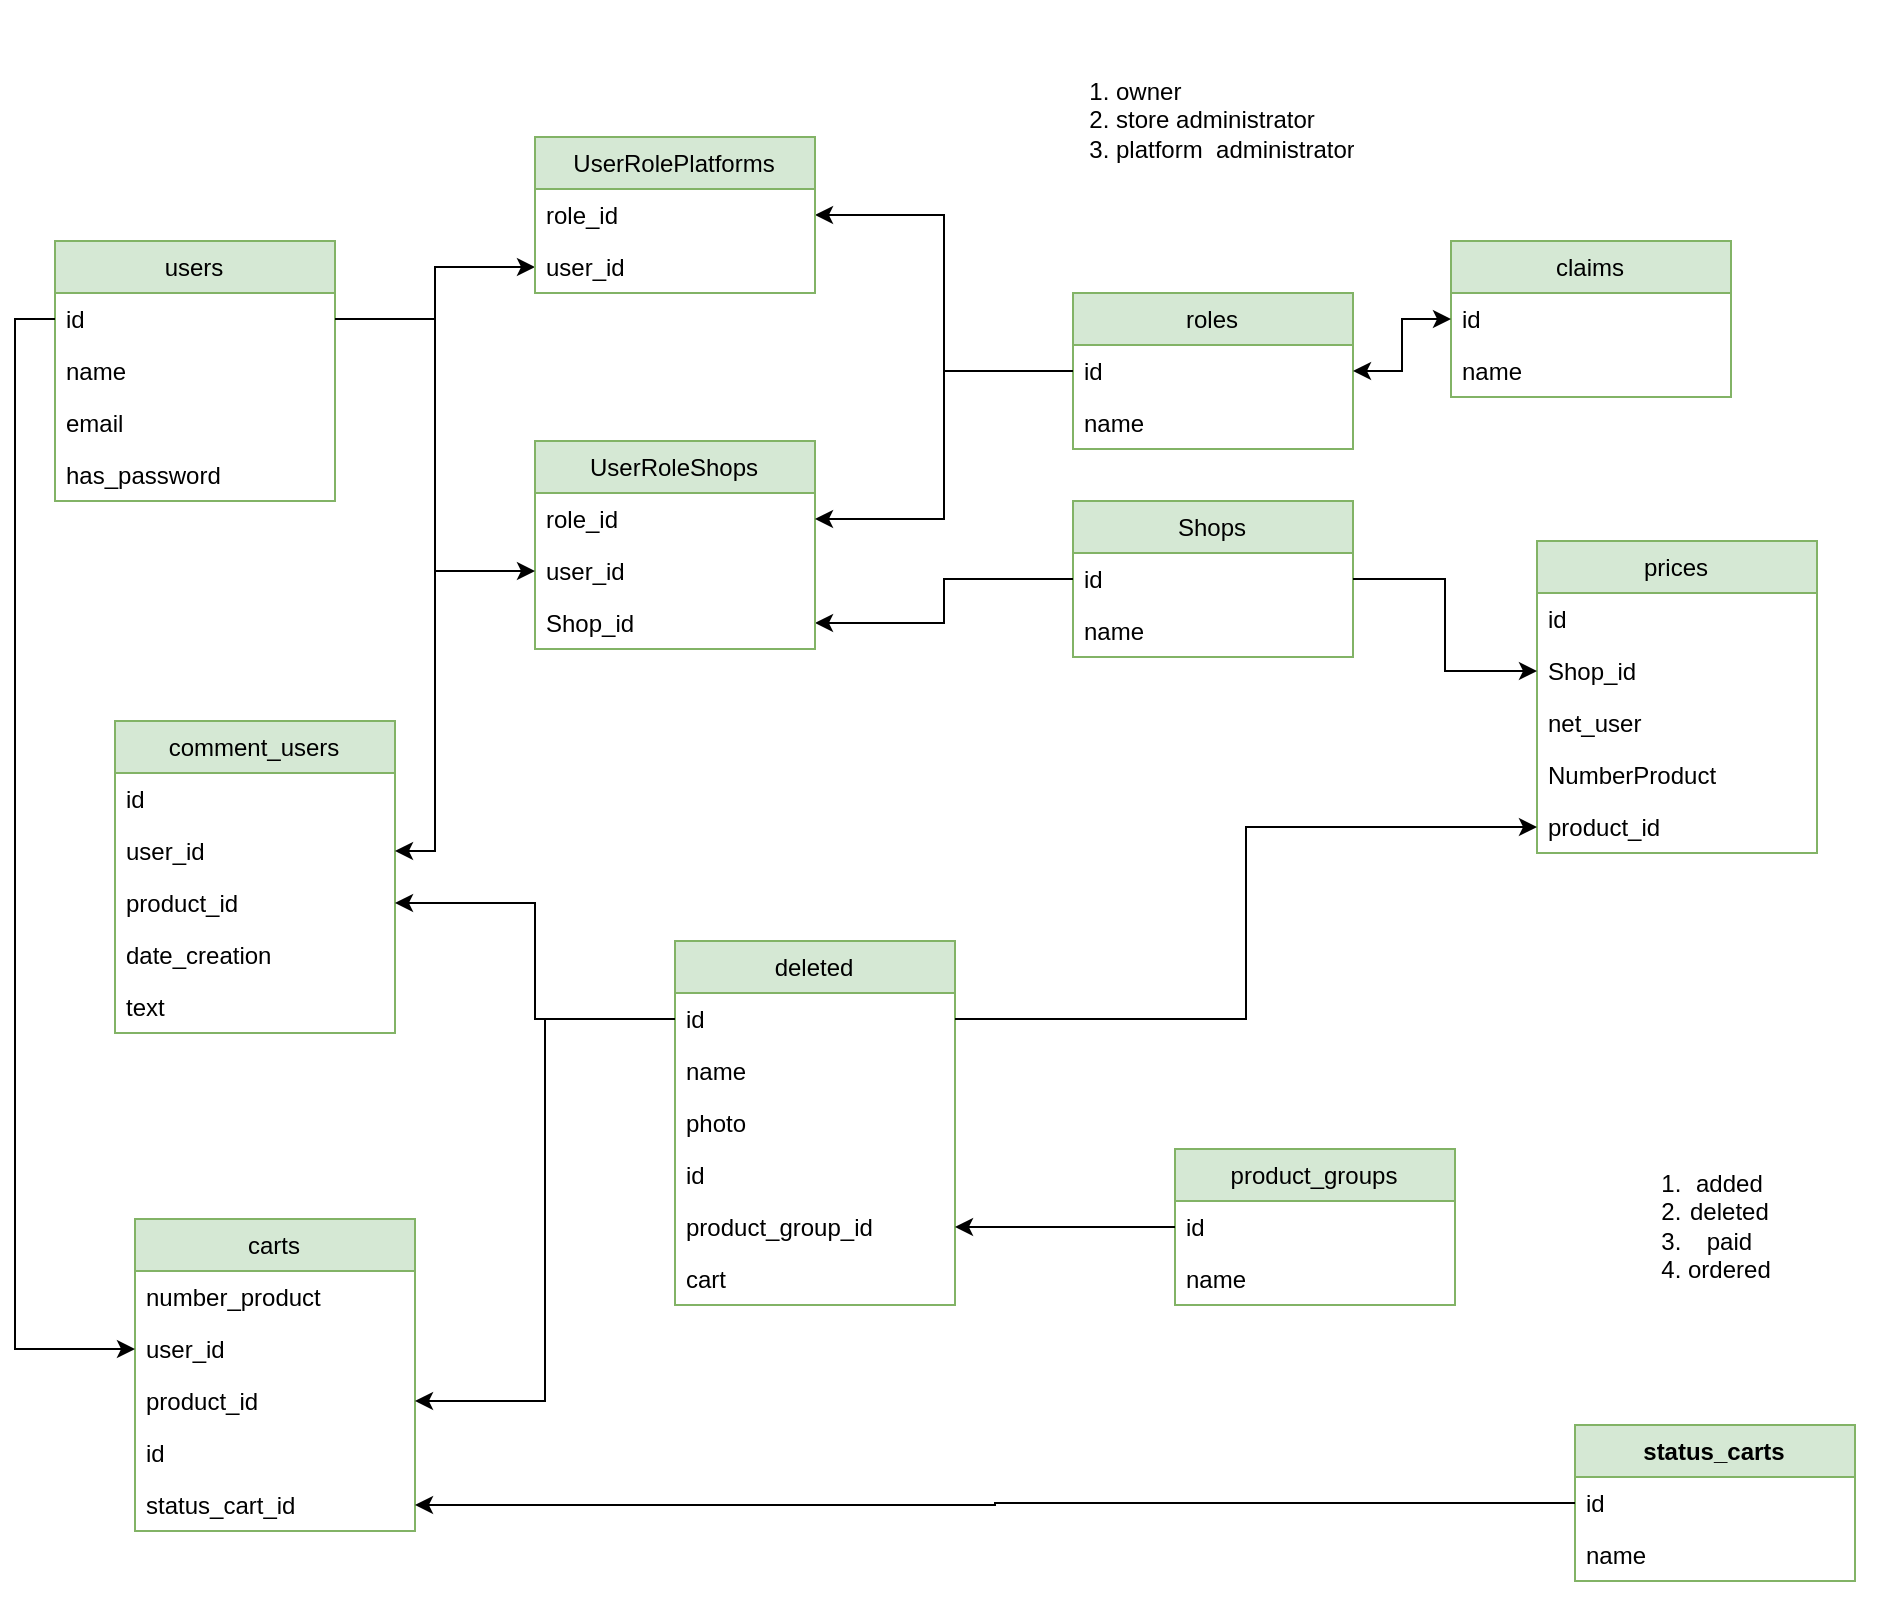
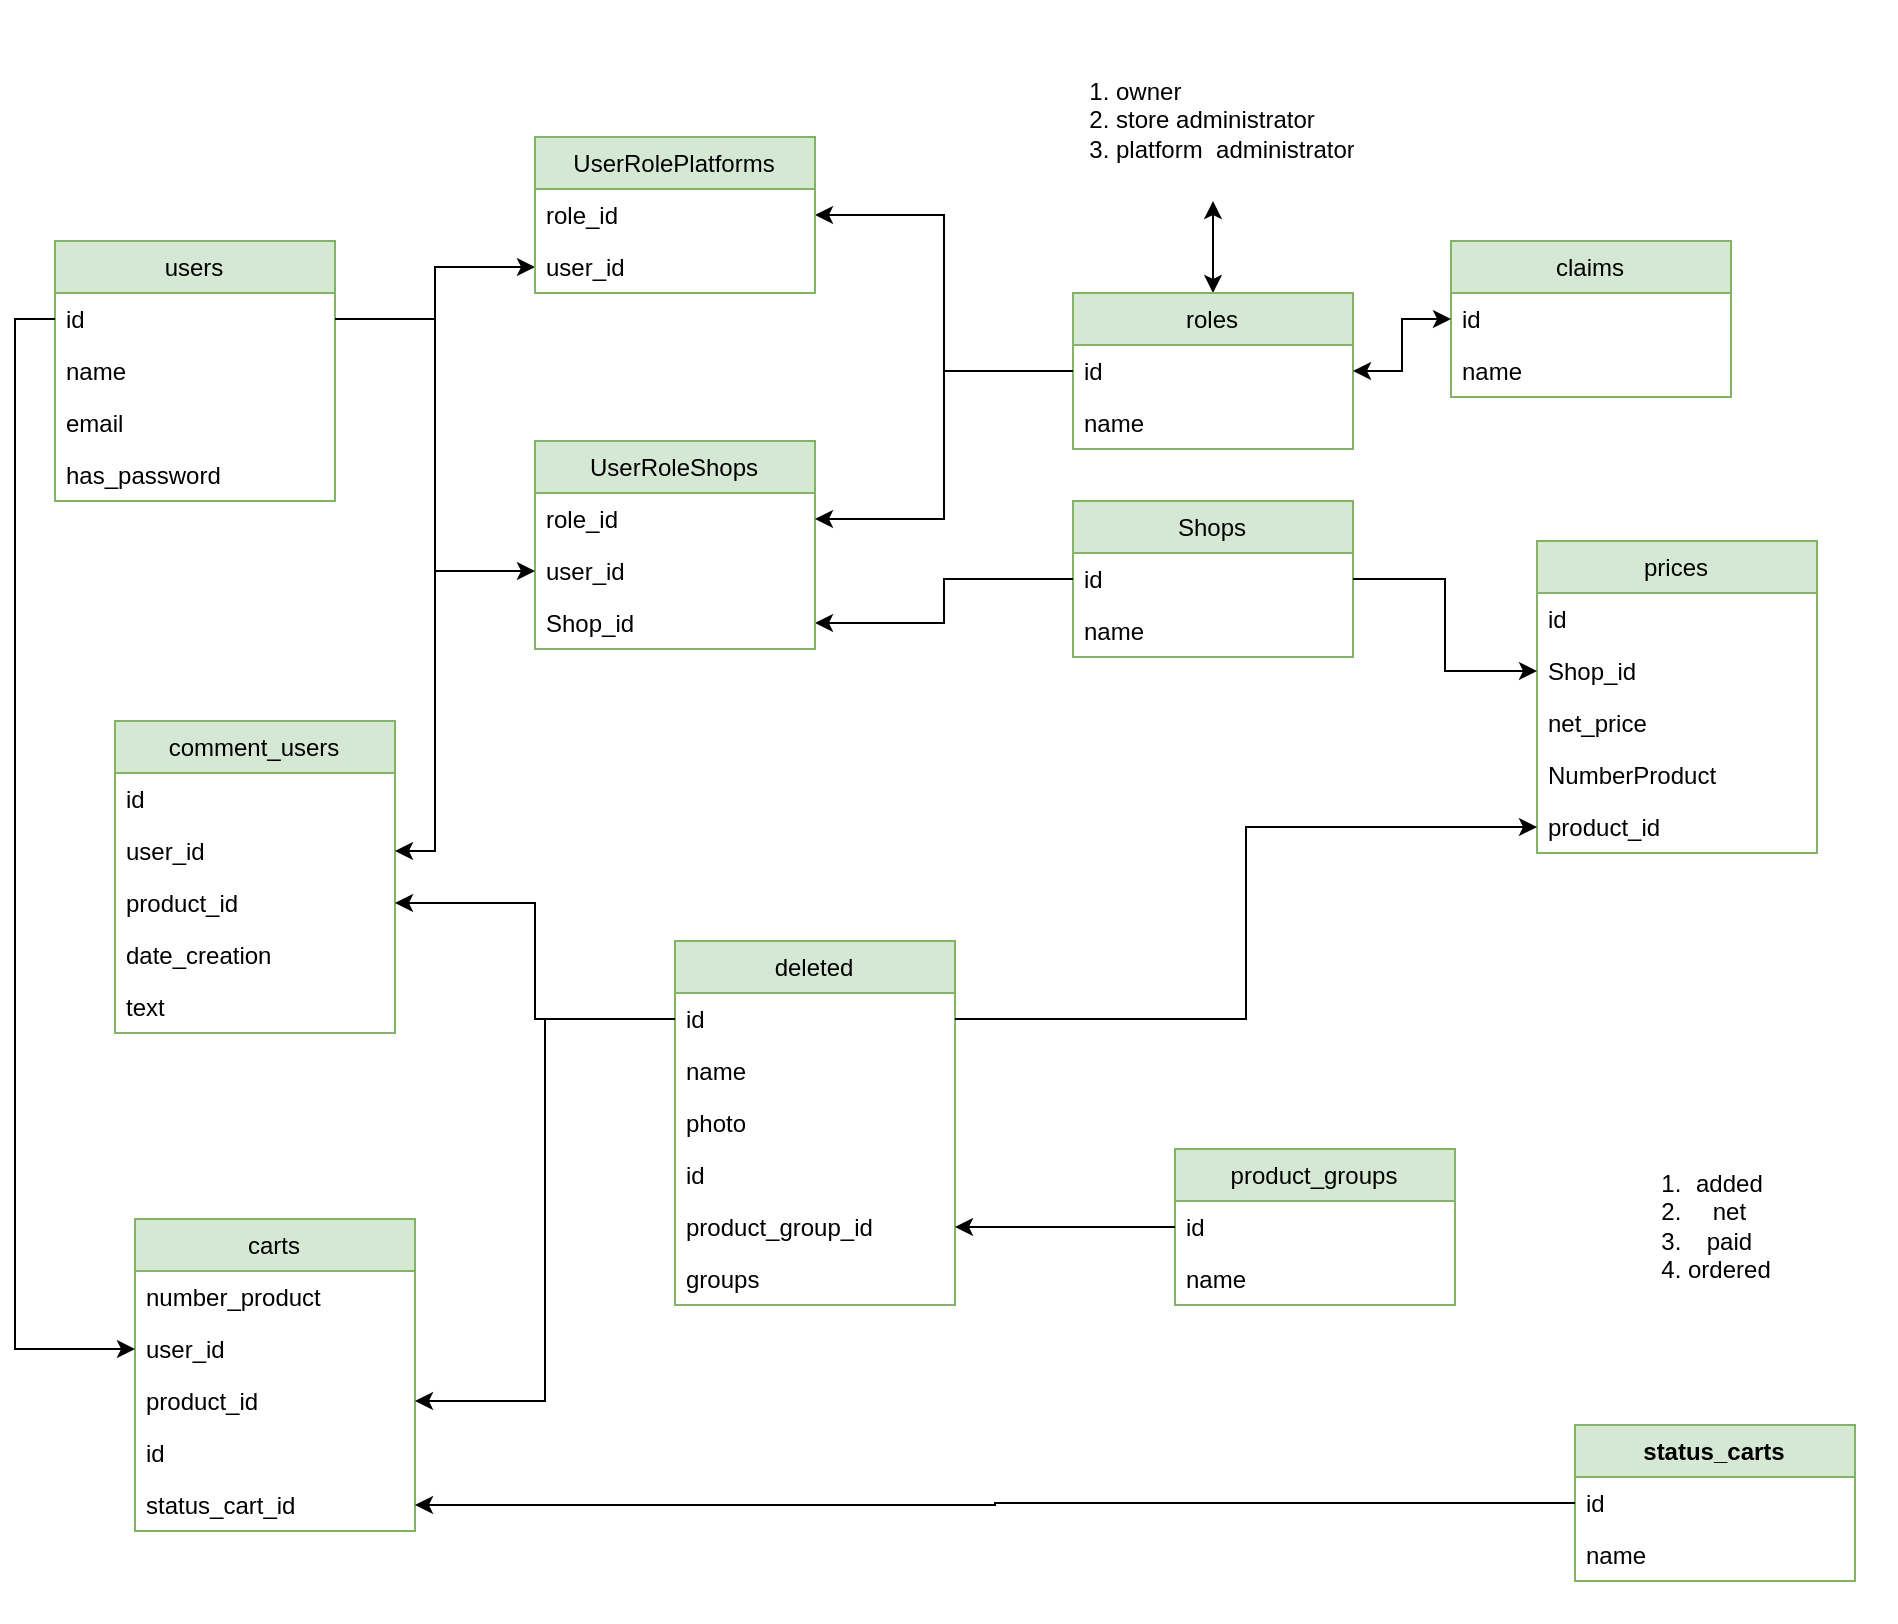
none -> (1213, 247)
(1602, 724) -> (1605, 724)
(1656, 1227) -> (1656, 1227)
(713, 1280) -> (726, 1280)
